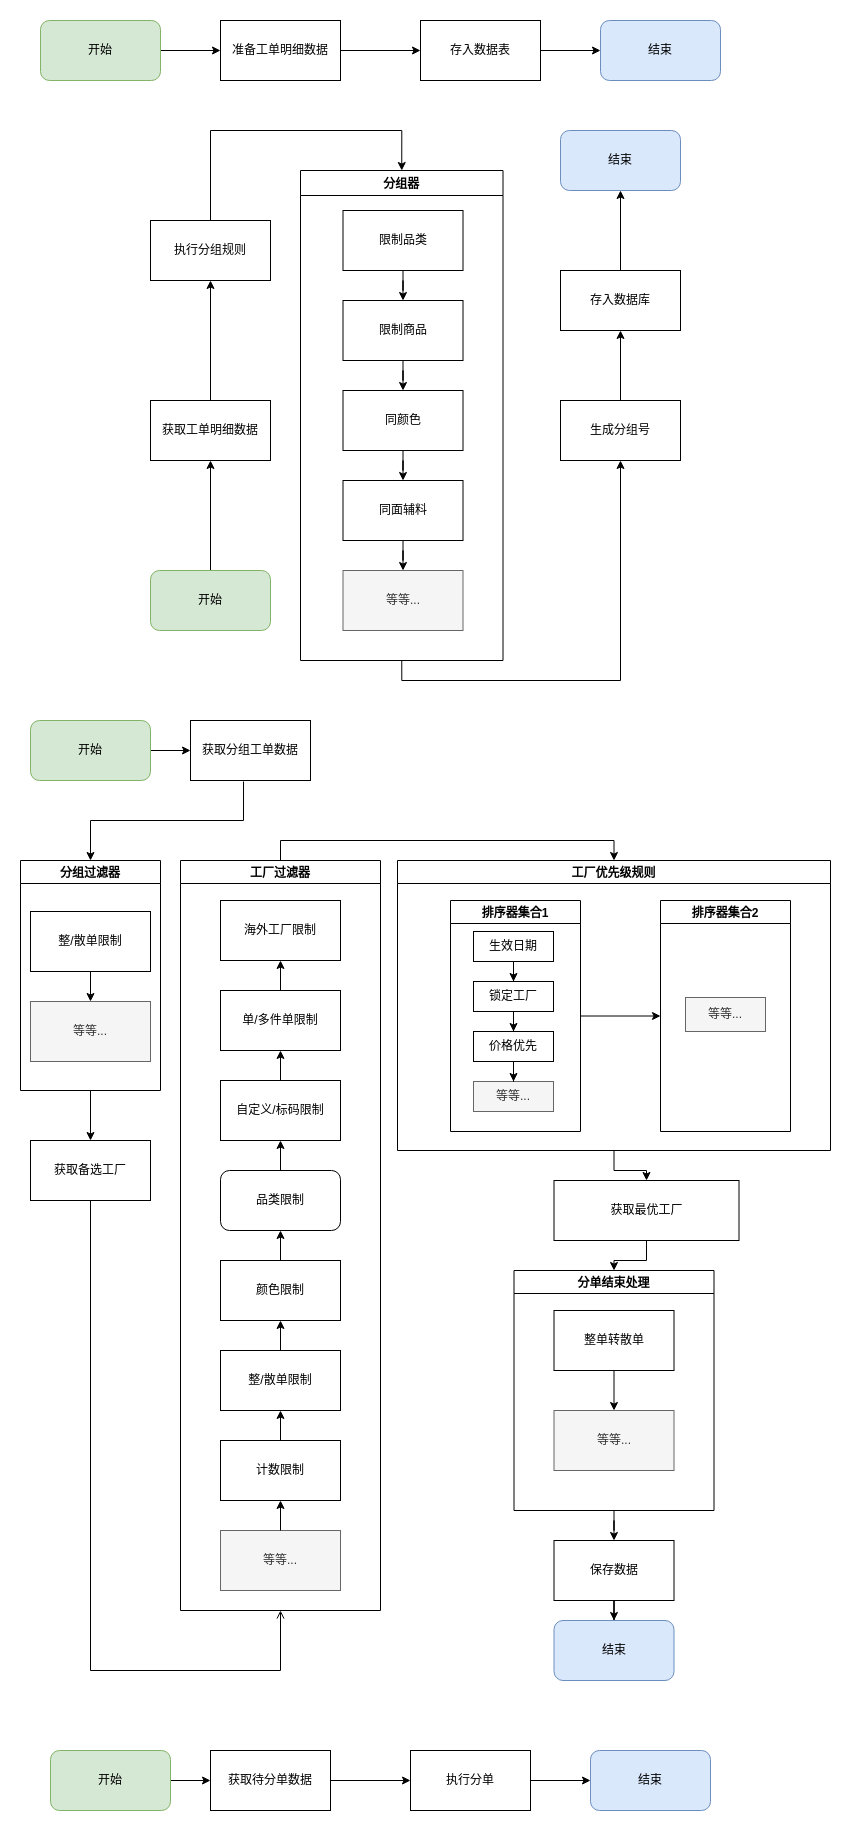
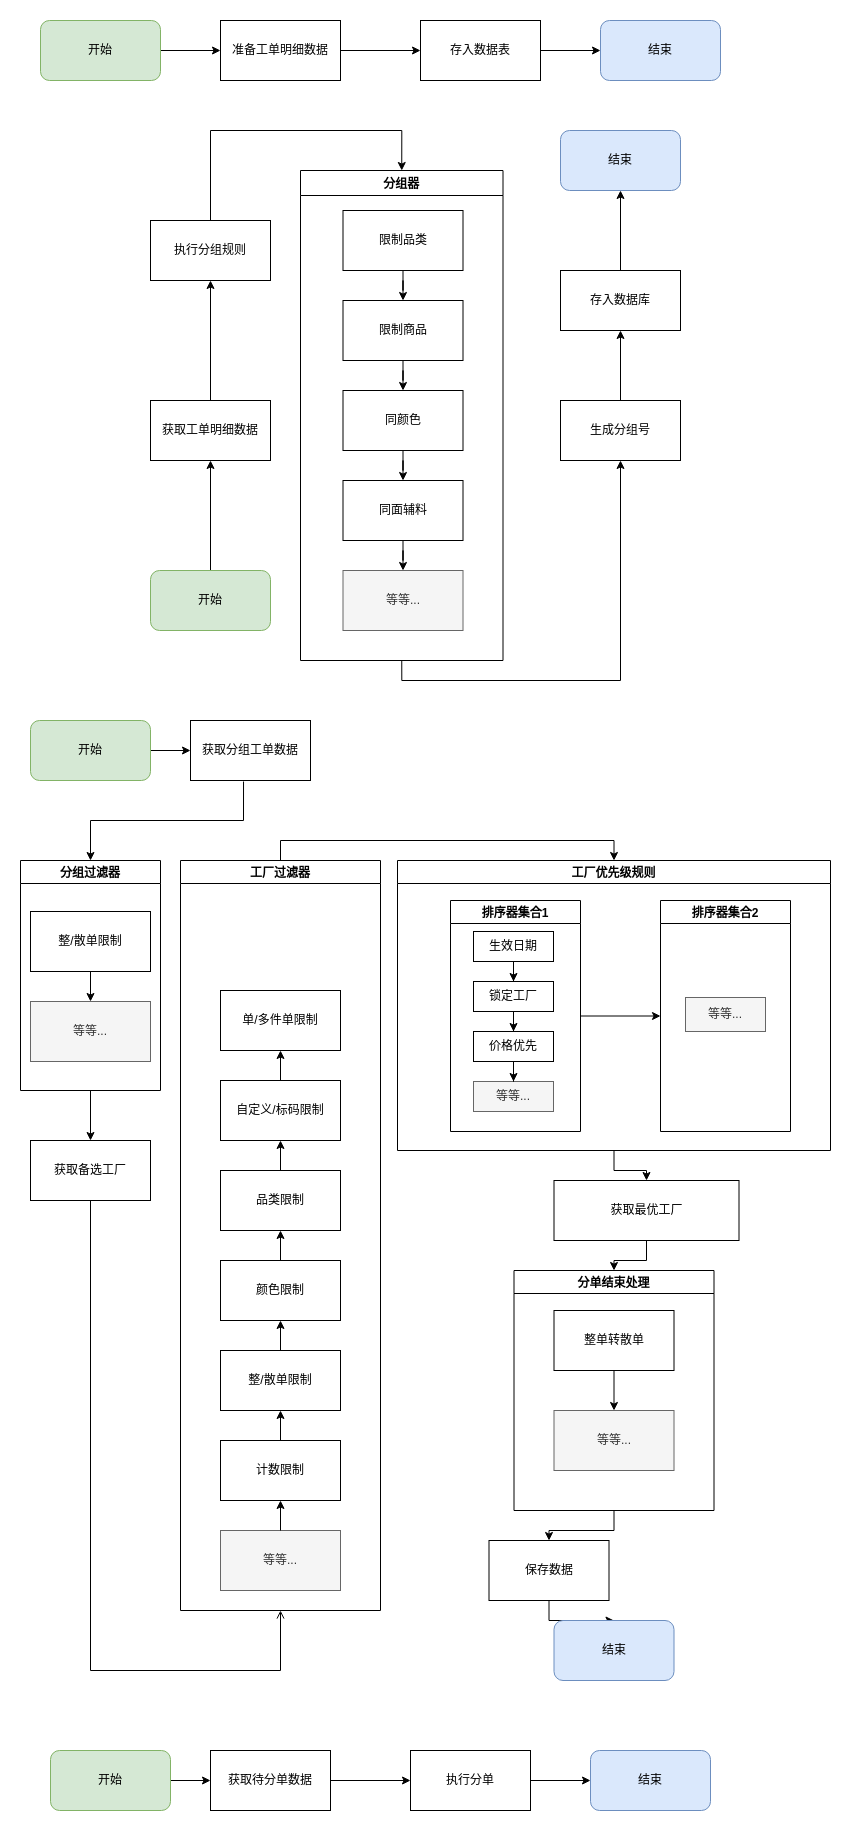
(281, 931) -> none
(281, 972) -> none
(281, 1201) -> (281, 1201)
(614, 1571) -> (549, 1571)
